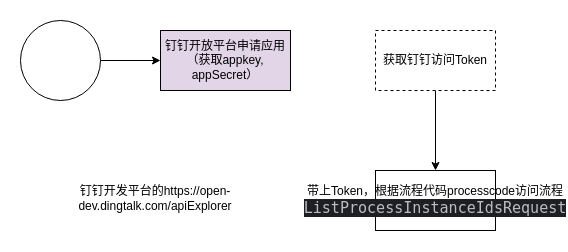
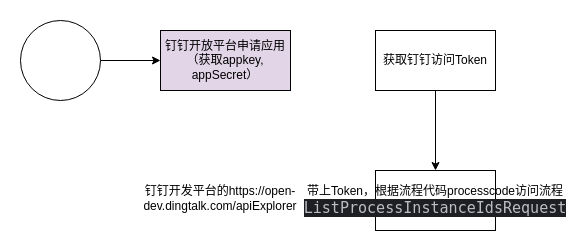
(436, 61) -> (436, 61)
(156, 198) -> (221, 198)
